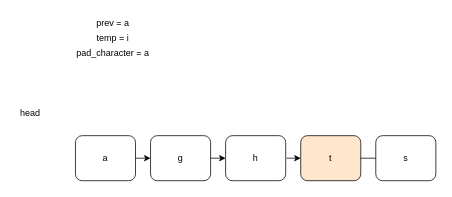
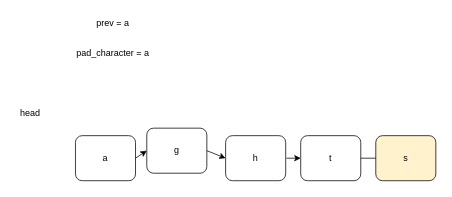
(113, 38) -> none
(180, 158) -> (177, 150)
(330, 158) -> (330, 158)
(405, 158) -> (405, 158)
